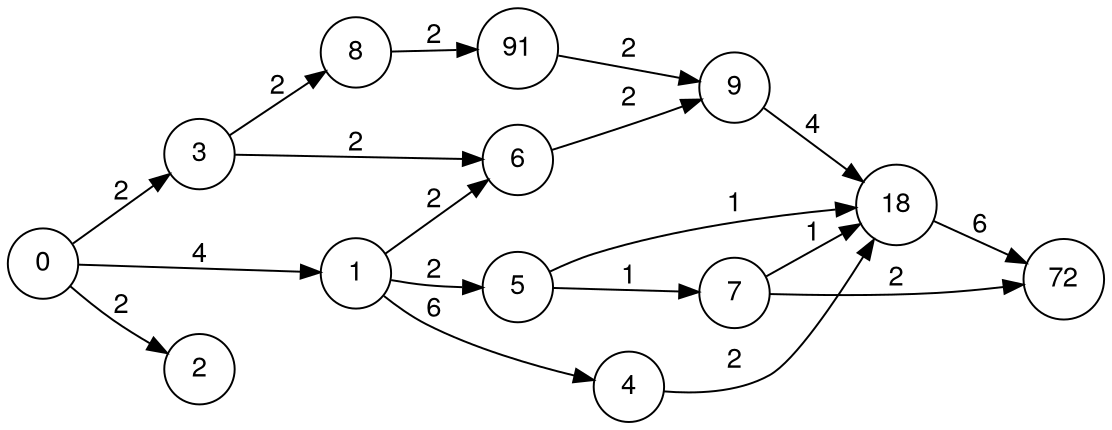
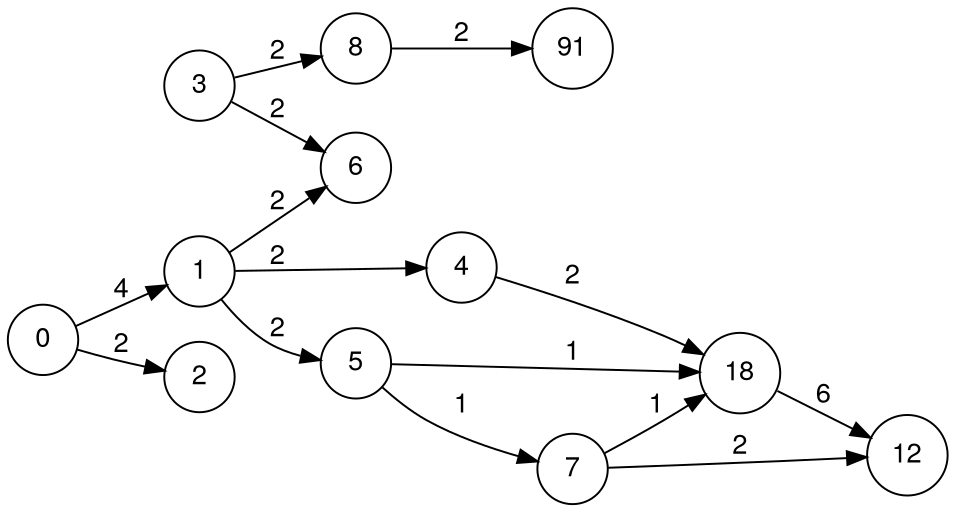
(735, 88) -> none
(113, 215) -> none
(1064, 279) -> (907, 455)
(434, 310) -> (278, 257)
